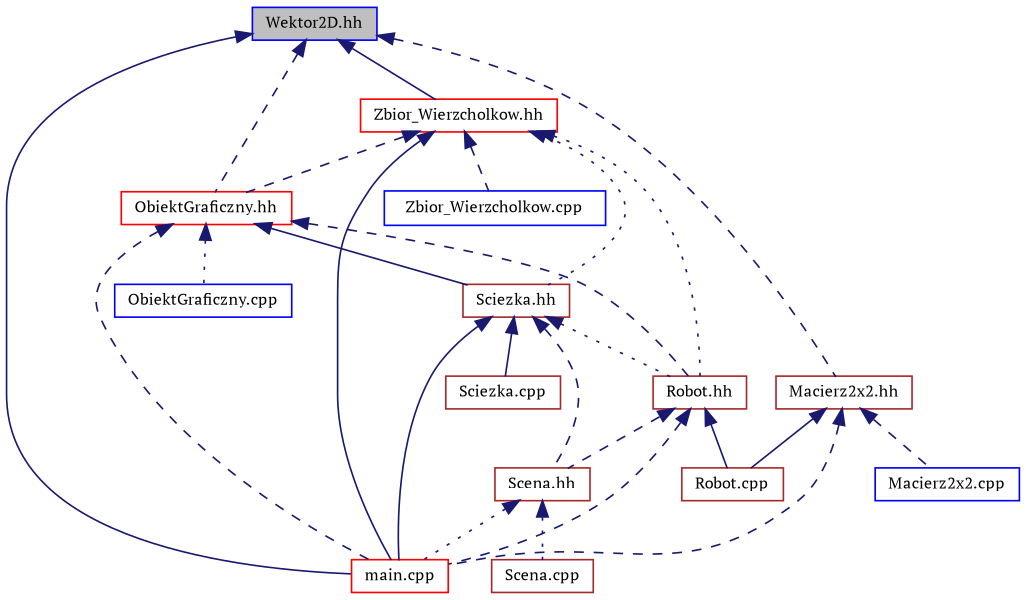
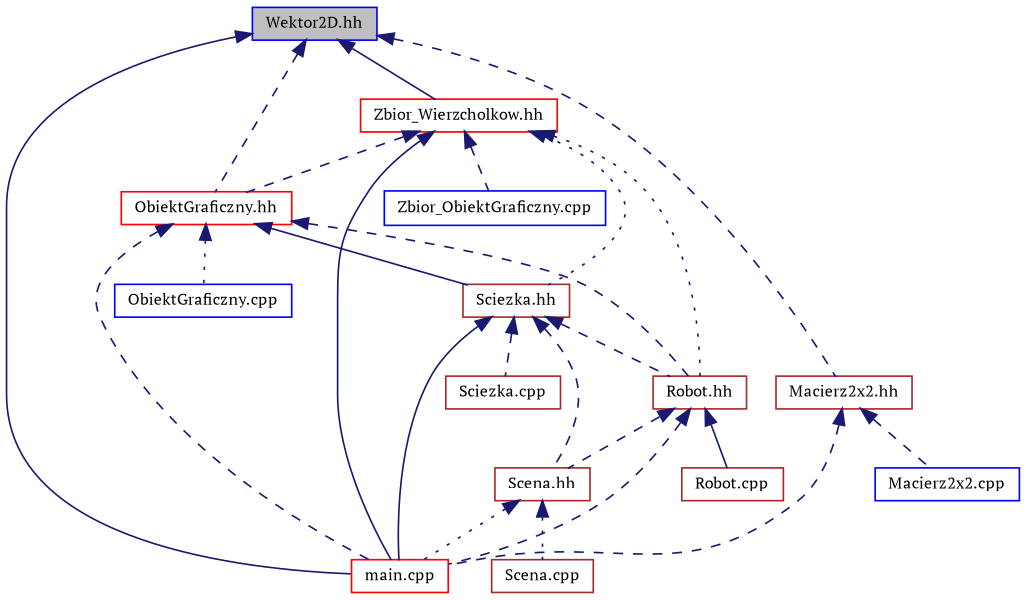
(495, 208) -> (495, 208)
(616, 350) -> (616, 350)
(508, 355) -> (508, 355)
(782, 443) -> none
